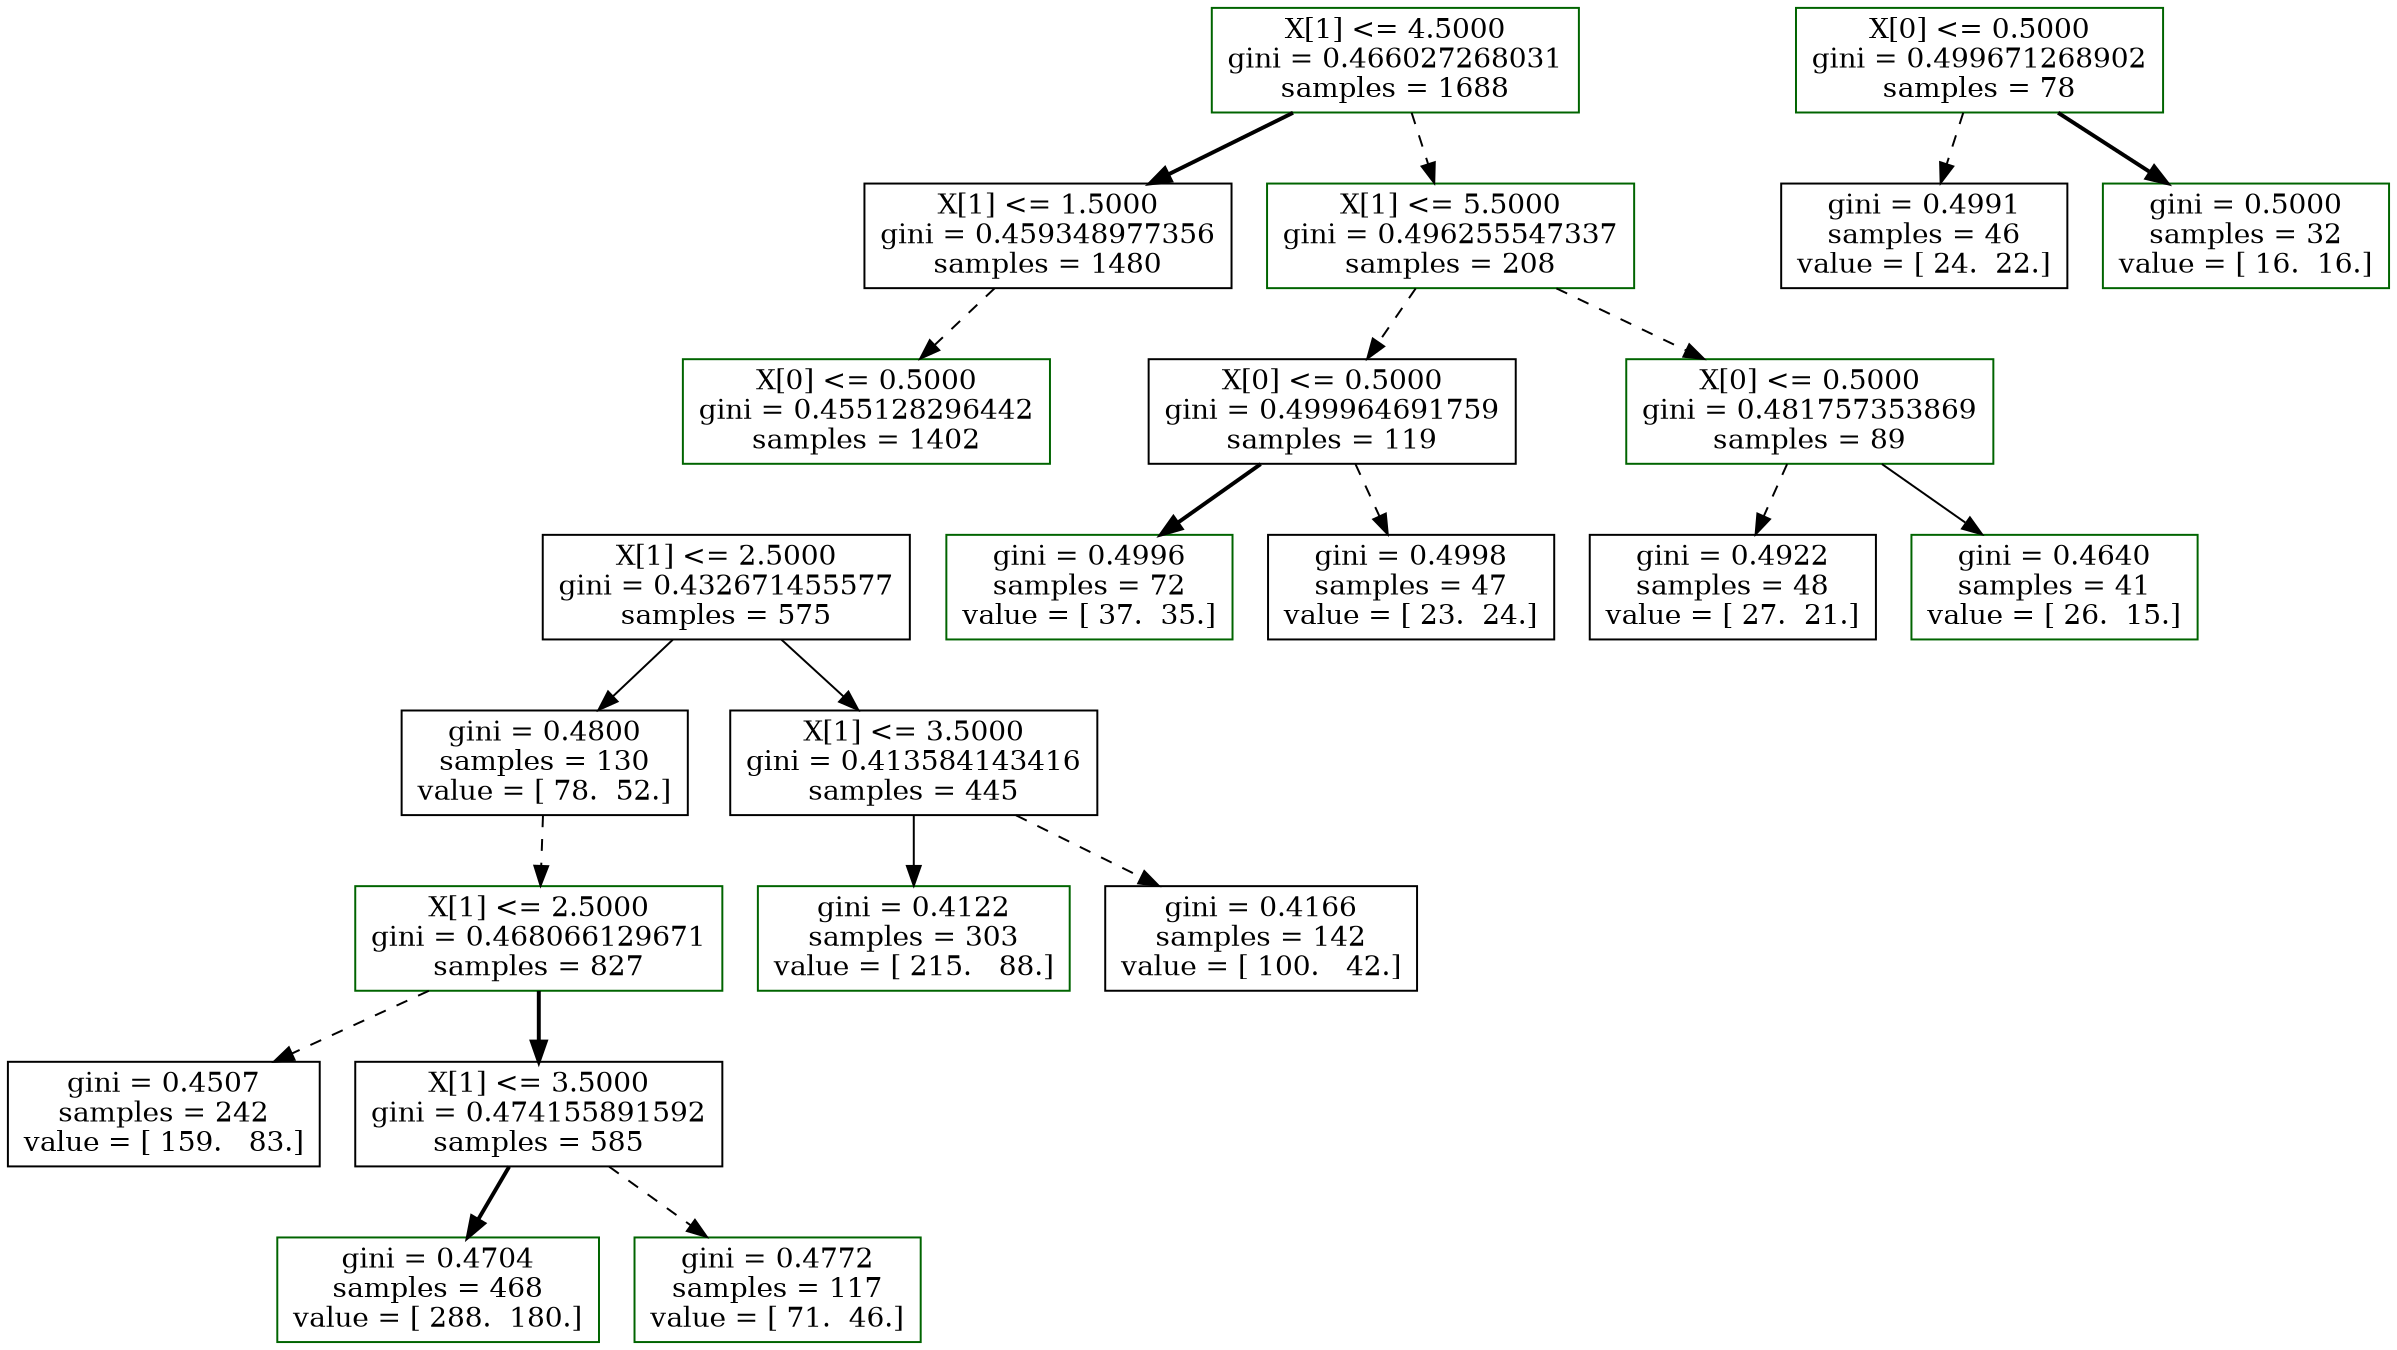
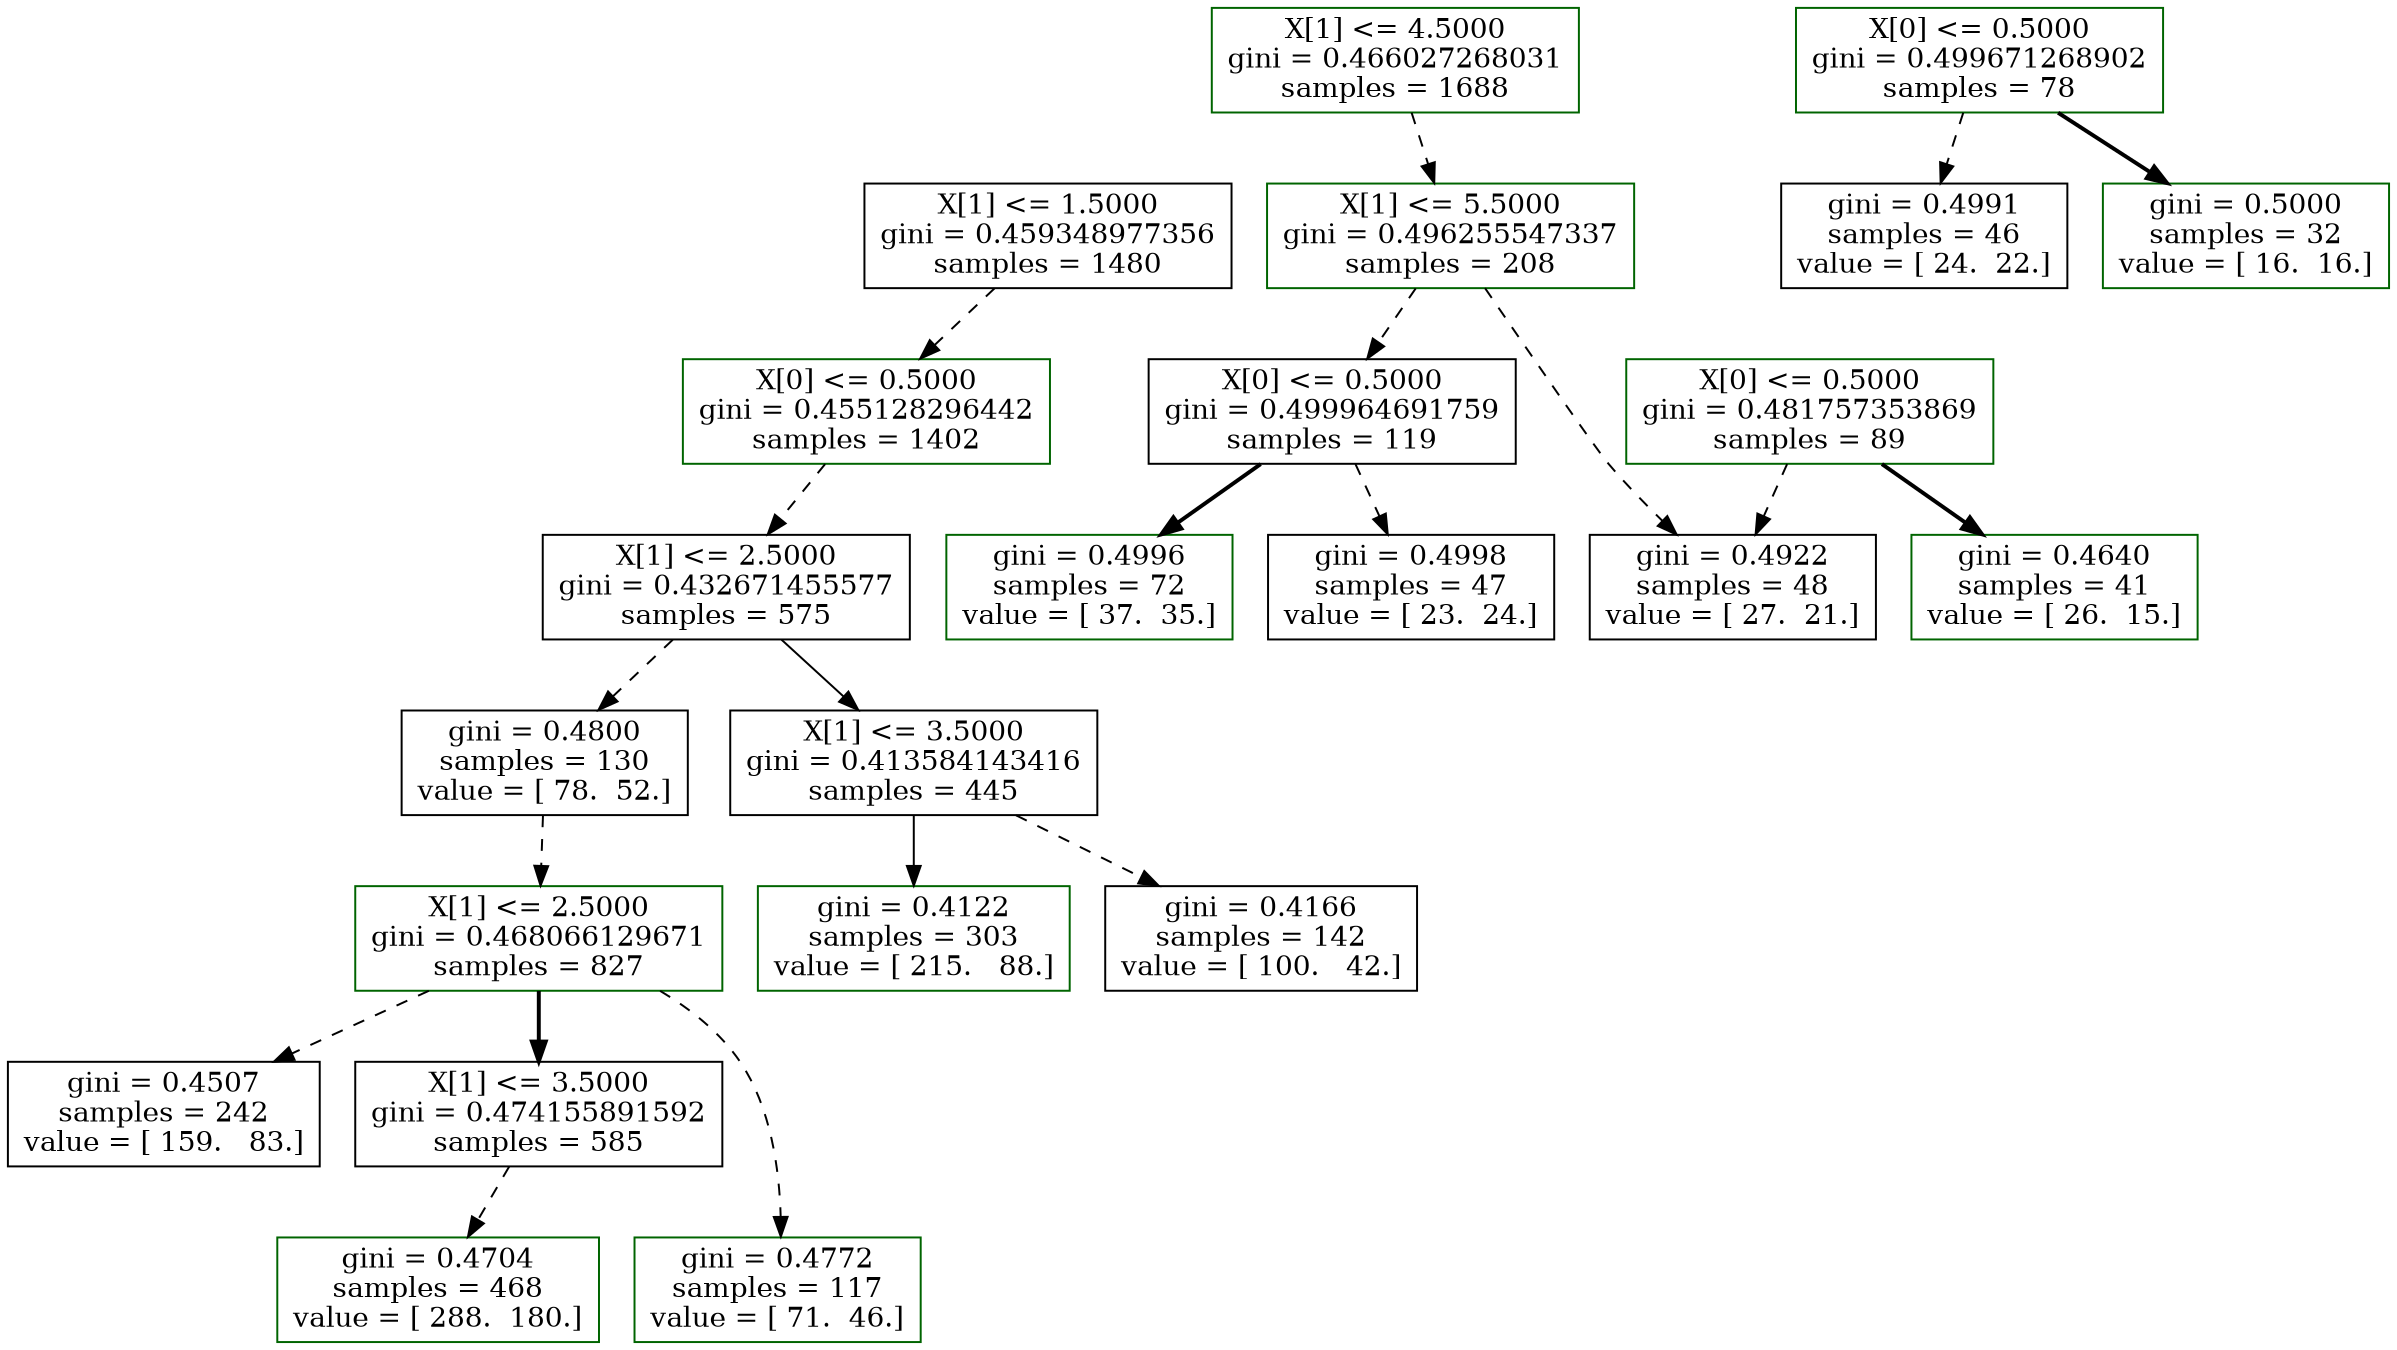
(1230, 144) -> none
(1621, 319) -> (1568, 409)
none -> (803, 491)
(1924, 493) -> (1924, 493)
(643, 668) -> (643, 668)
(494, 1193) -> (494, 1193)
(650, 1196) -> (753, 1085)
